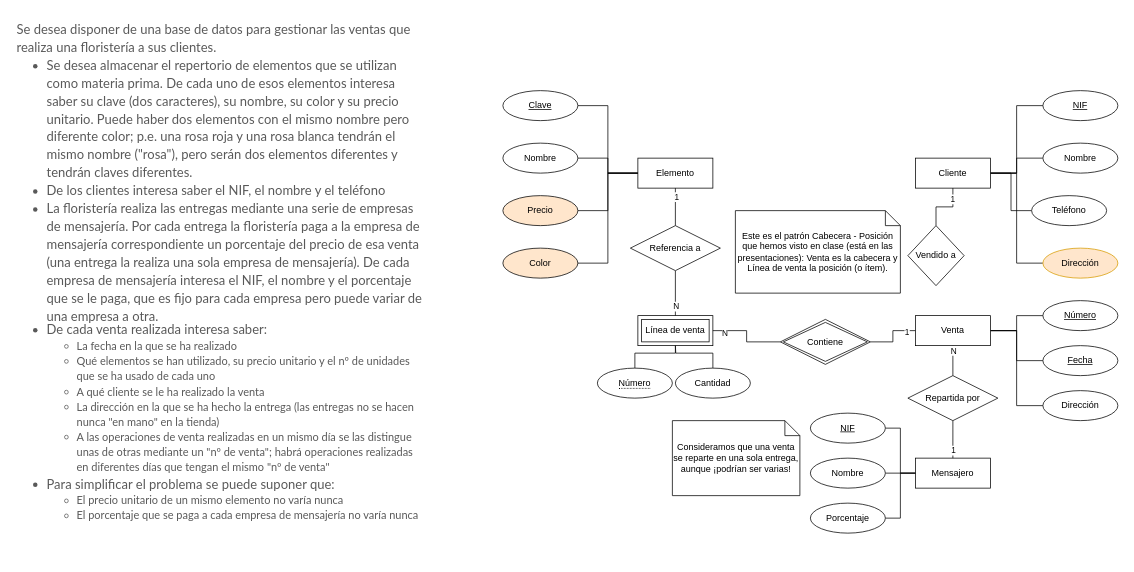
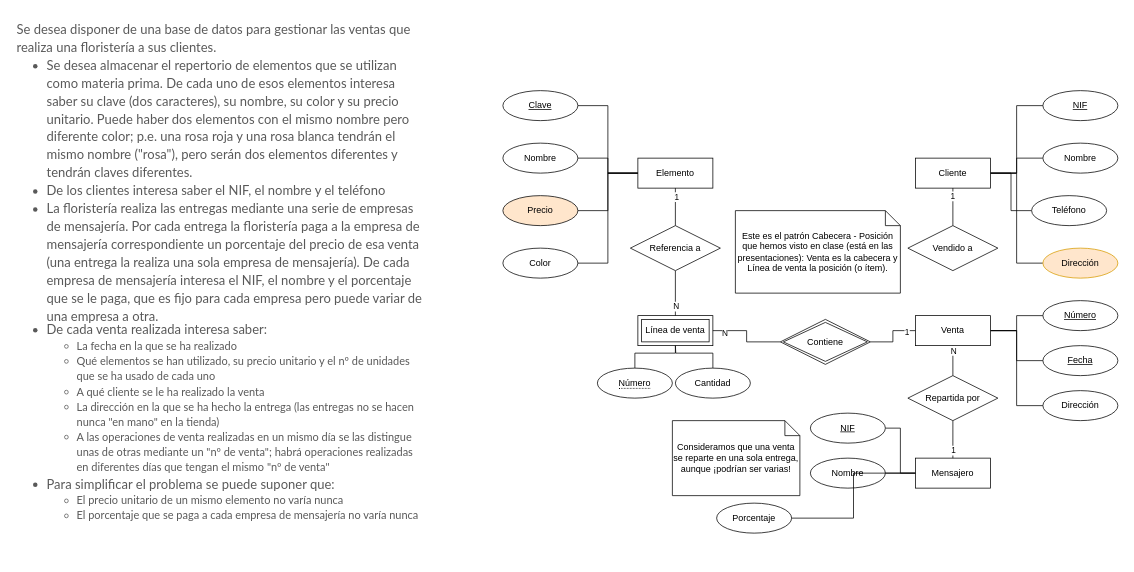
(936, 255) -> (953, 248)
(540, 263) -> (540, 263)
(848, 518) -> (754, 518)
